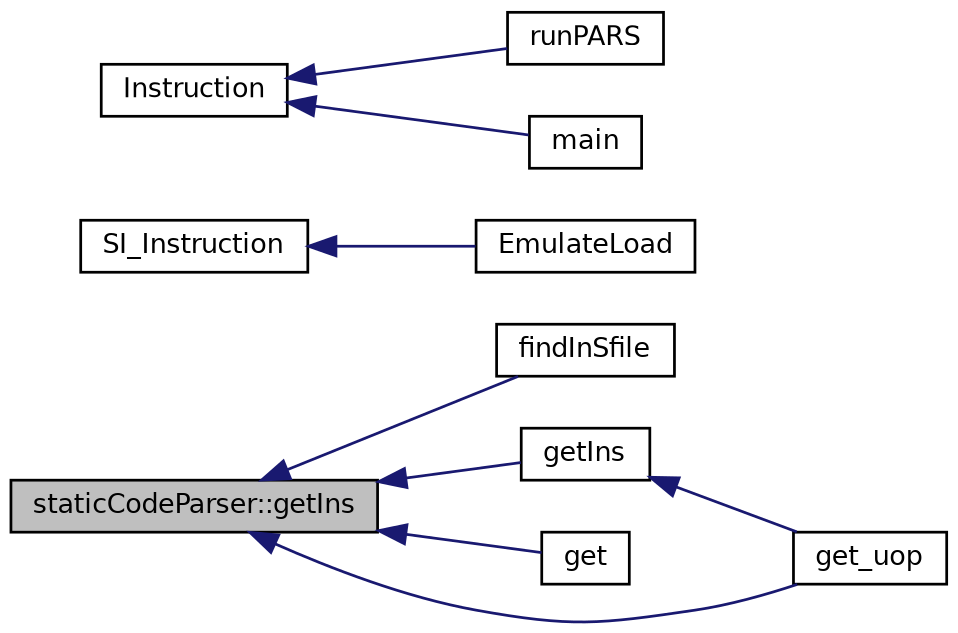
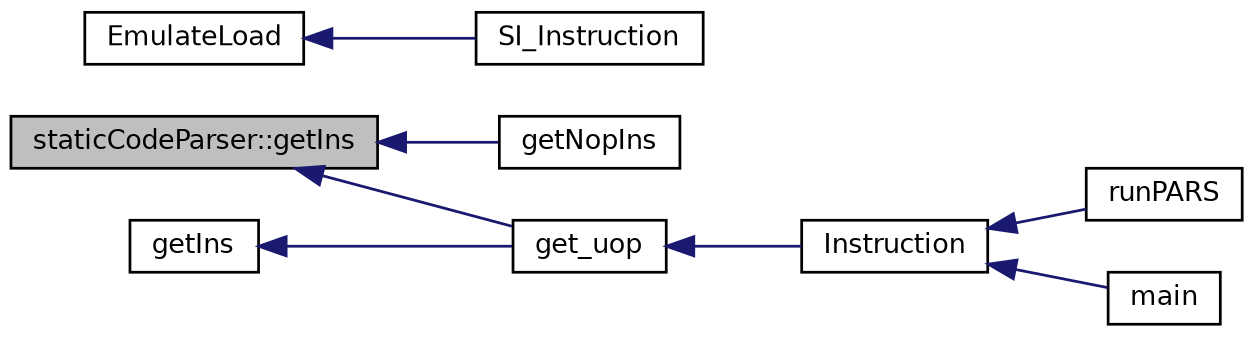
(406, 246) -> (404, 38)
none -> (748, 246)
(586, 350) -> none
(464, 470) -> none
(586, 558) -> (590, 142)
